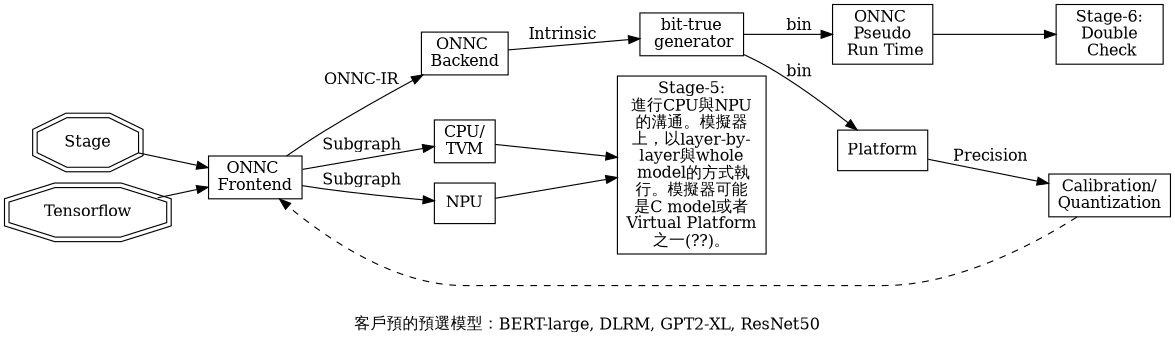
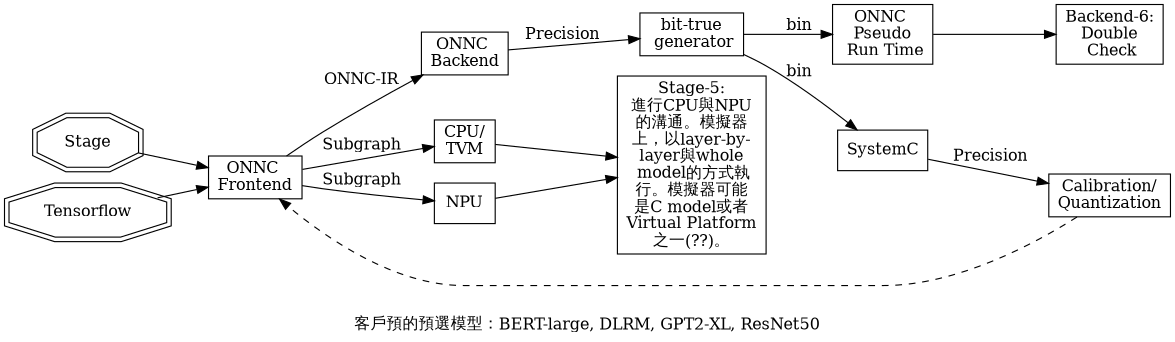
(1110, 34) -> (1110, 34)
(563, 35) -> (563, 35)
(883, 150) -> (883, 150)
